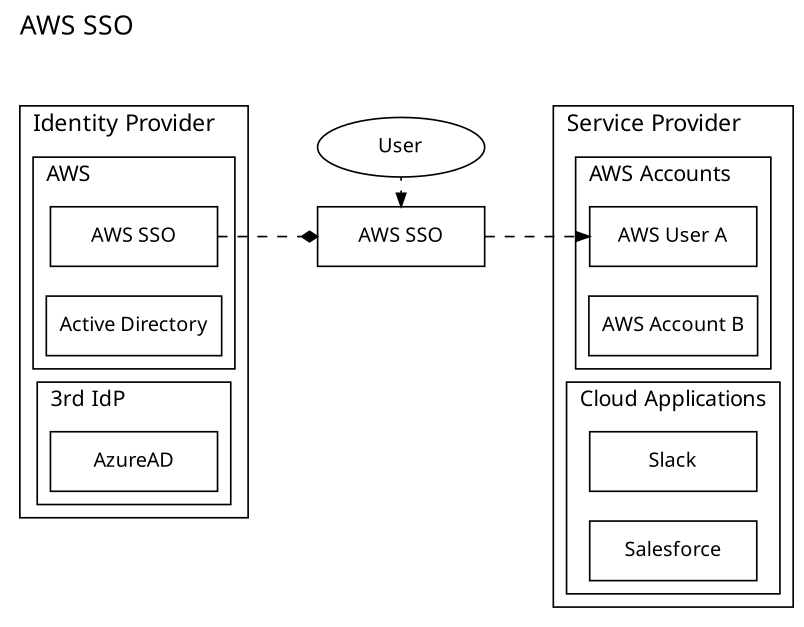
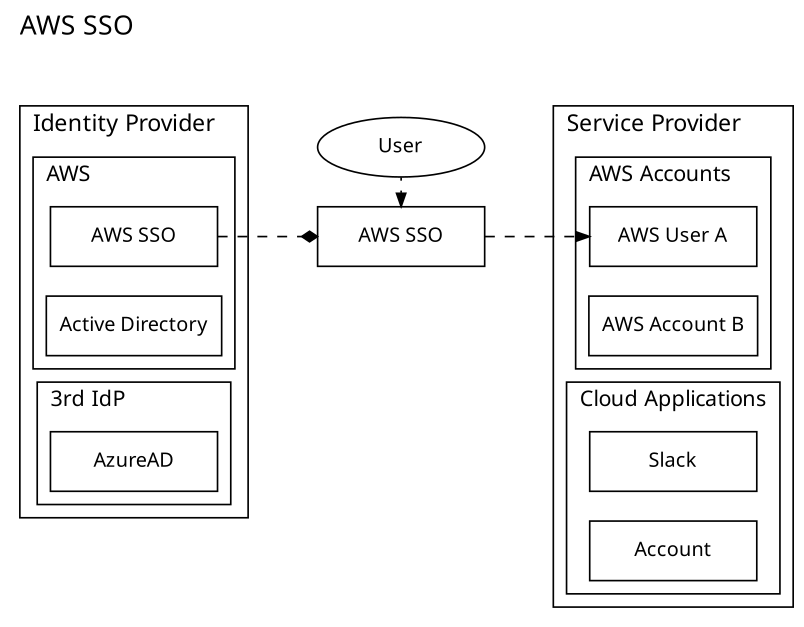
(673, 551) -> (673, 551)
